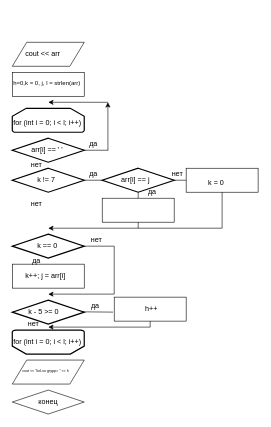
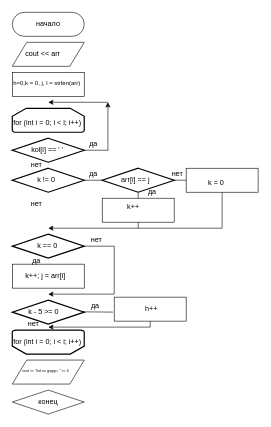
none -> (48, 24)
(52, 150) -> (51, 150)
(47, 180) -> (47, 180)
none -> (141, 207)
